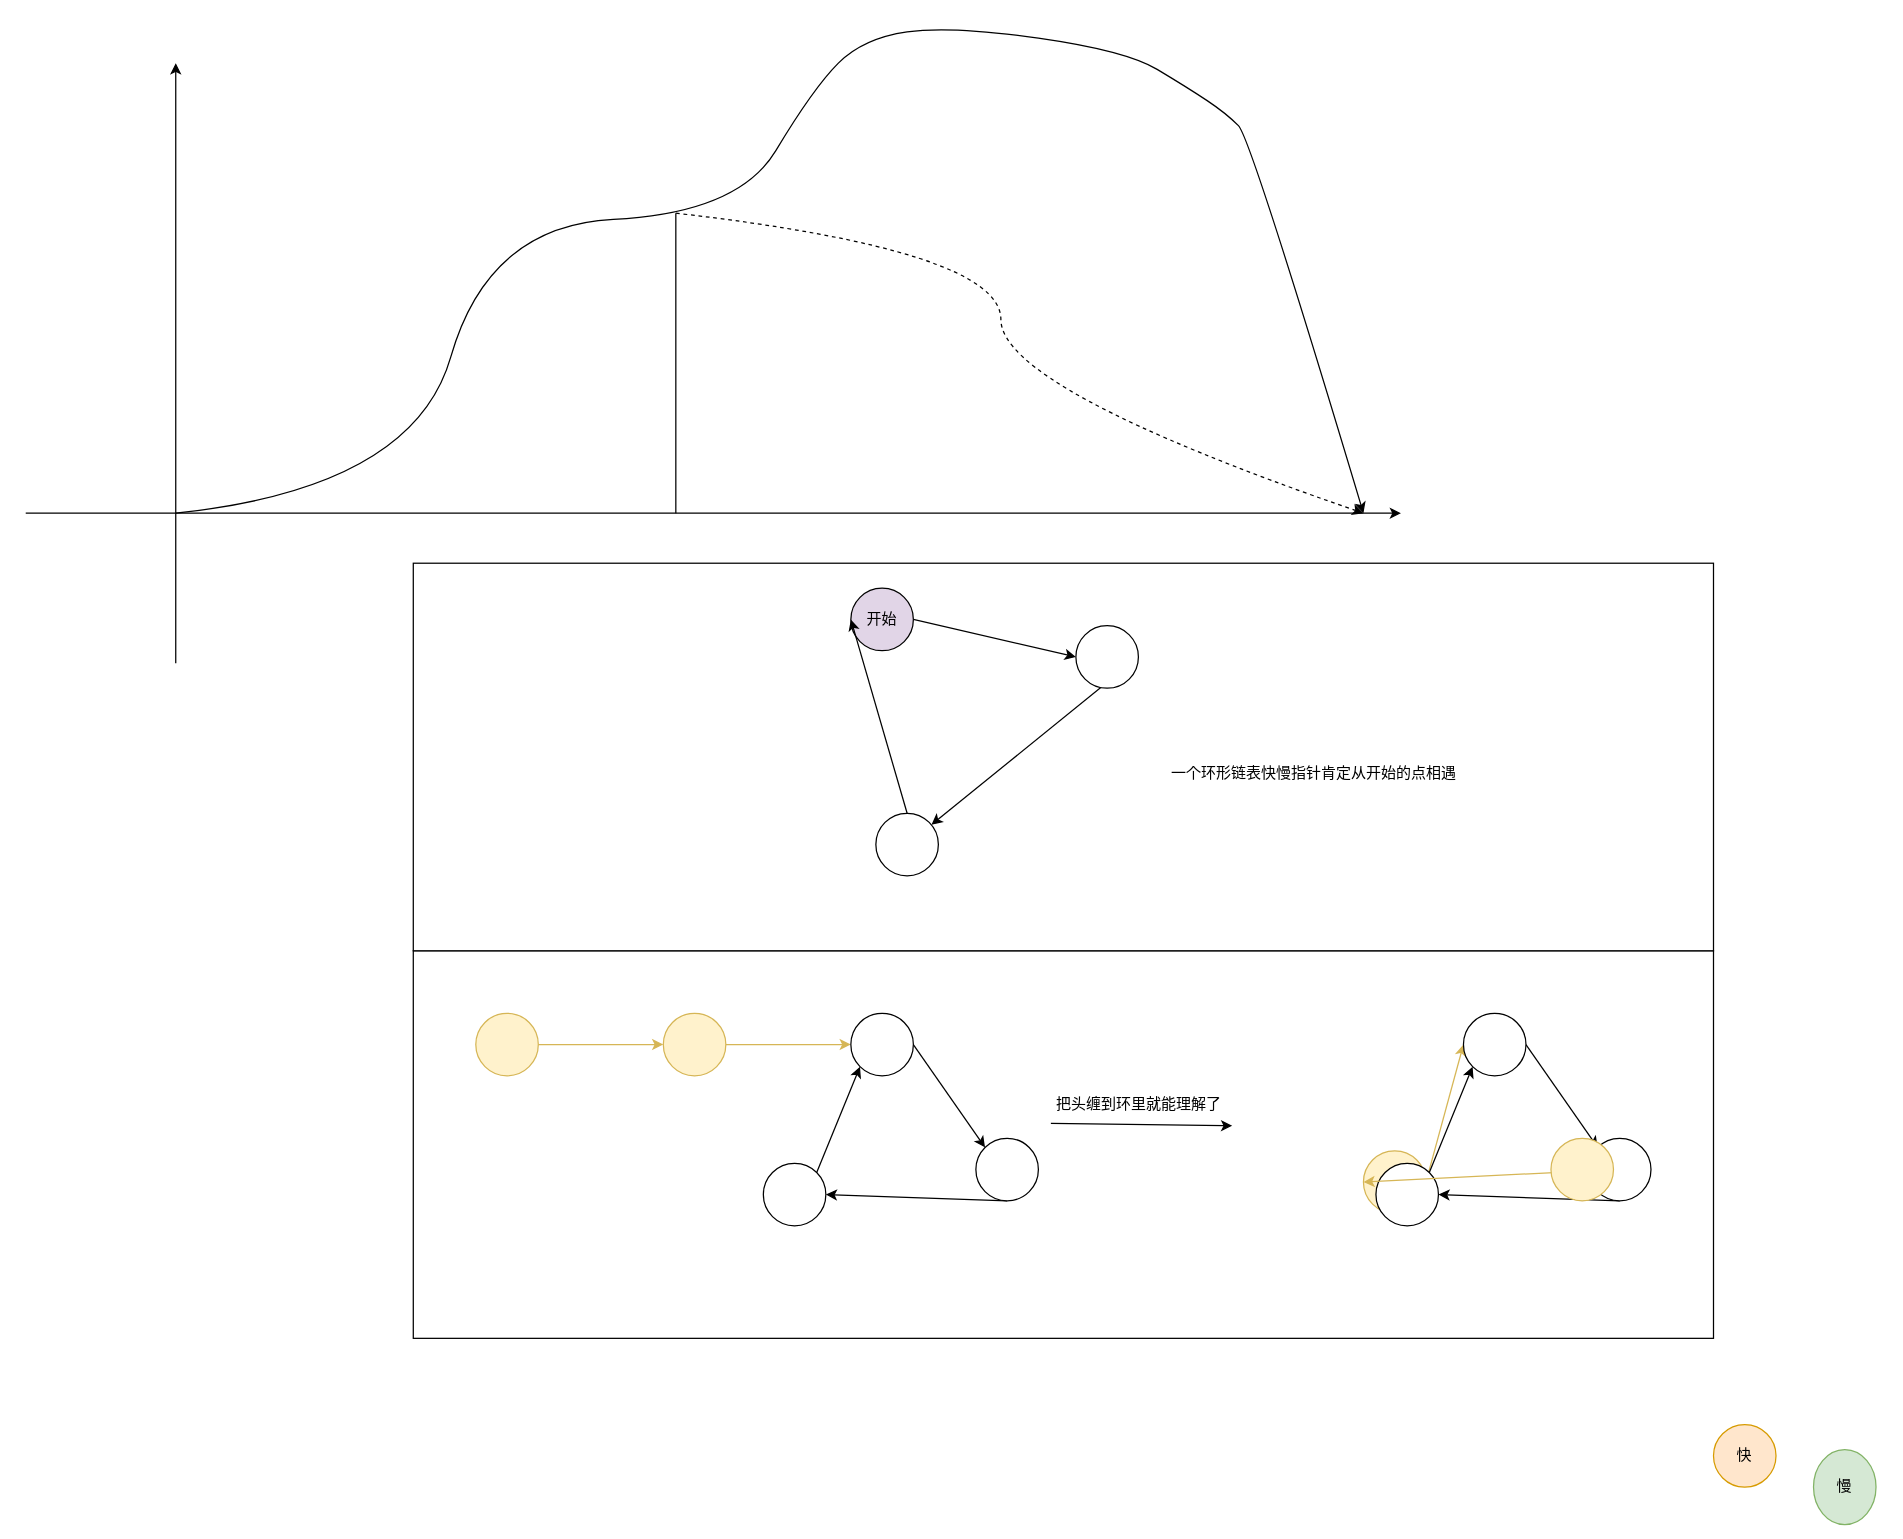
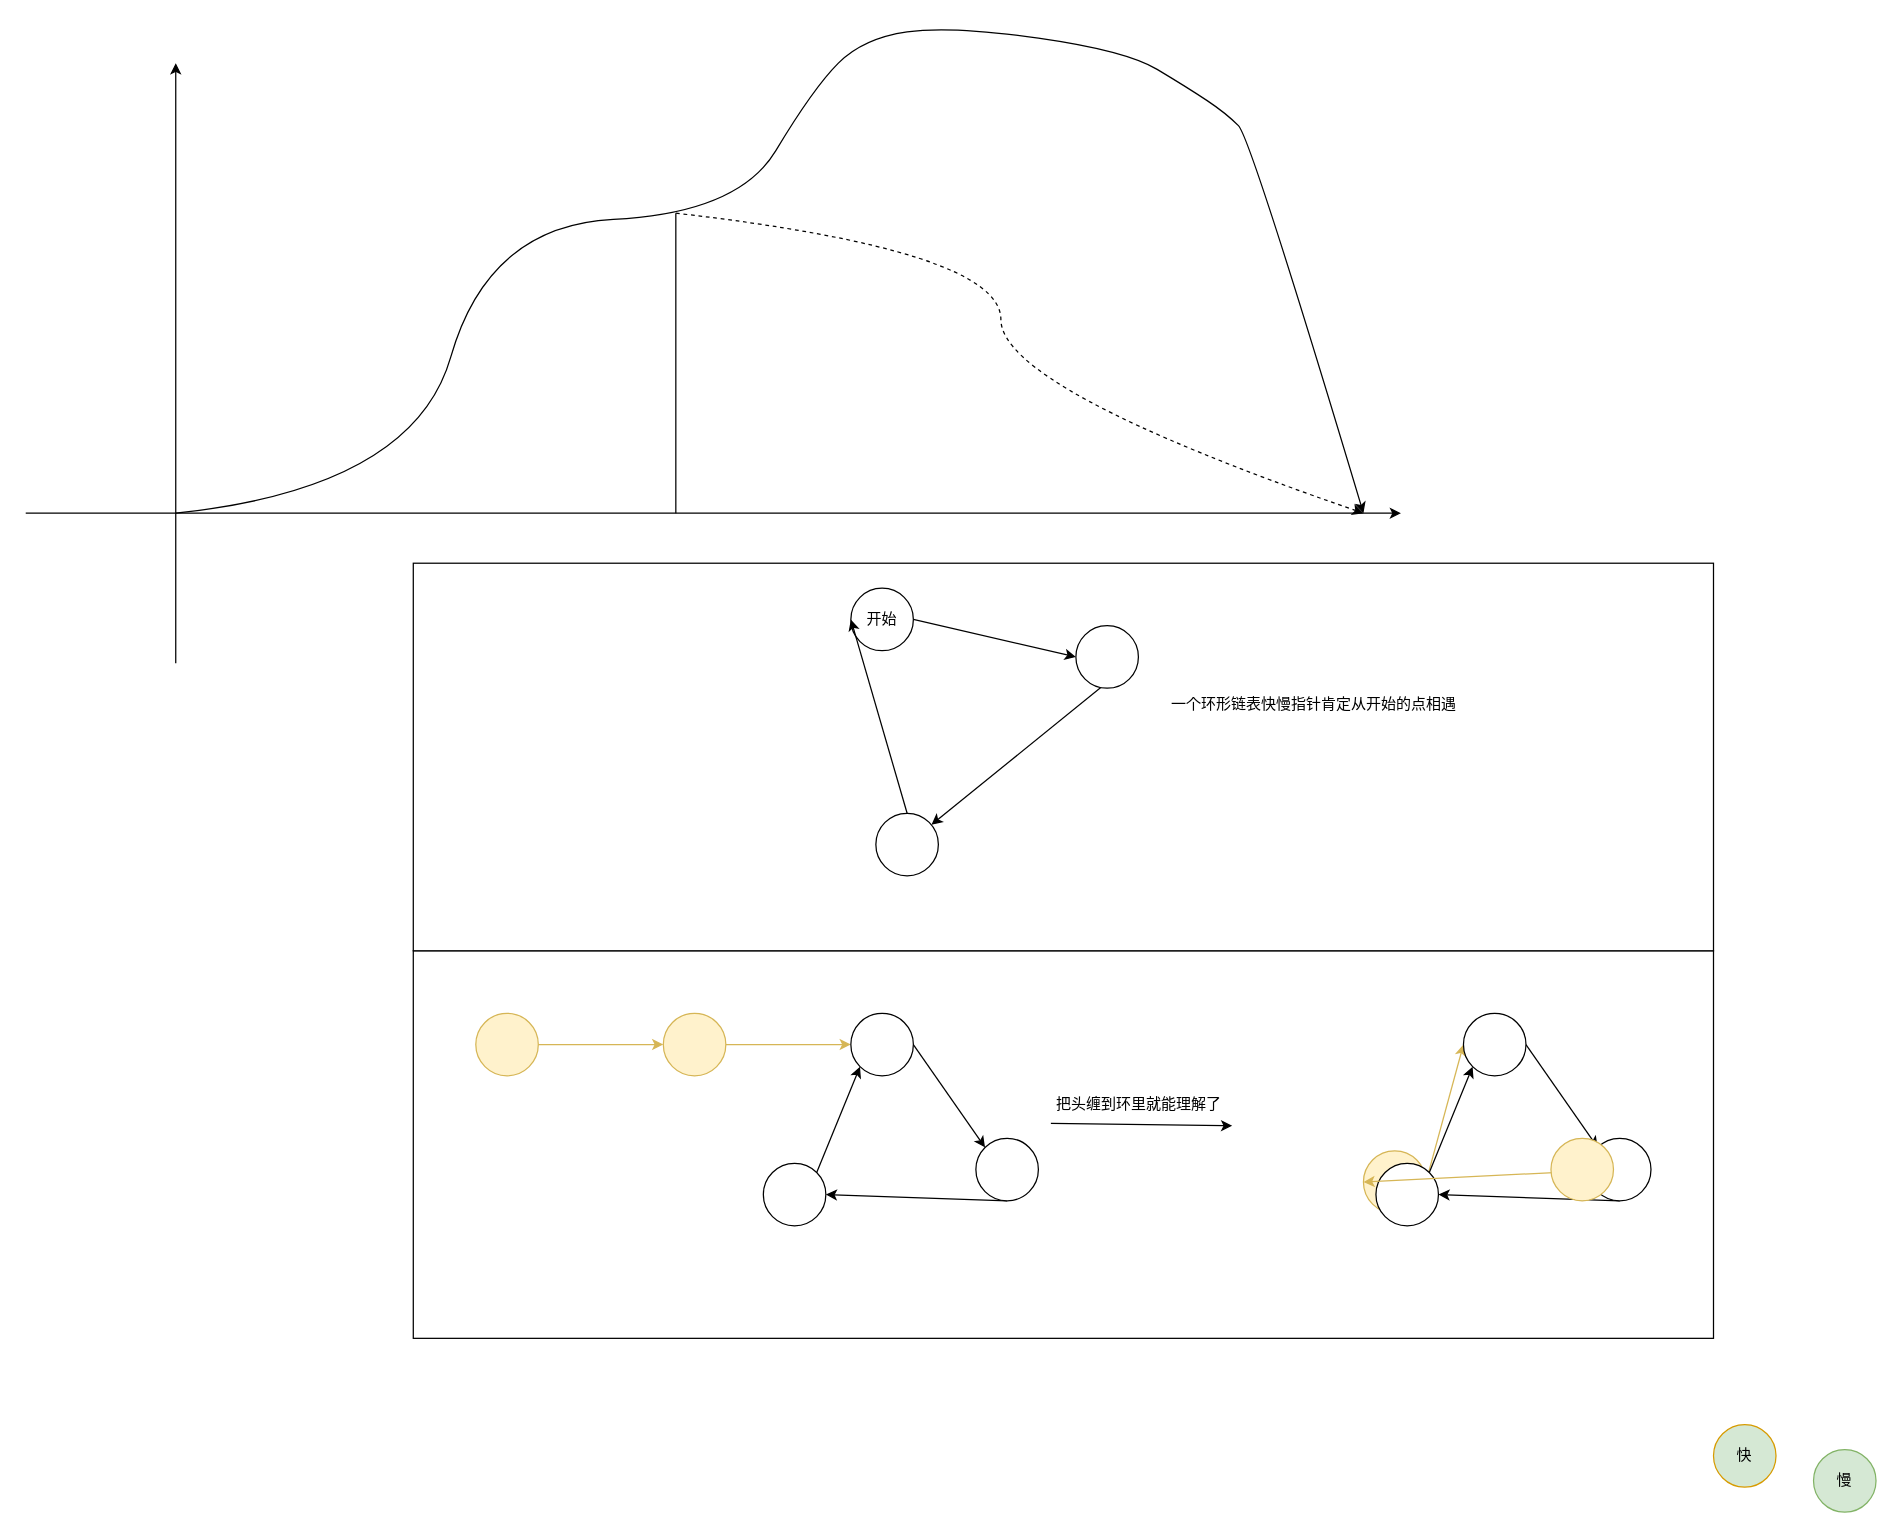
(882, 619) -> (882, 619)
(1313, 773) -> (1313, 704)
(1744, 1456) -> (1744, 1456)
(1844, 1487) -> (1844, 1481)
